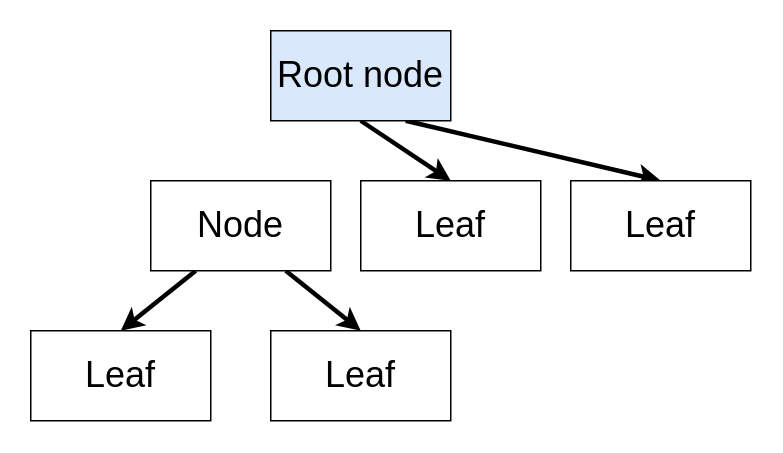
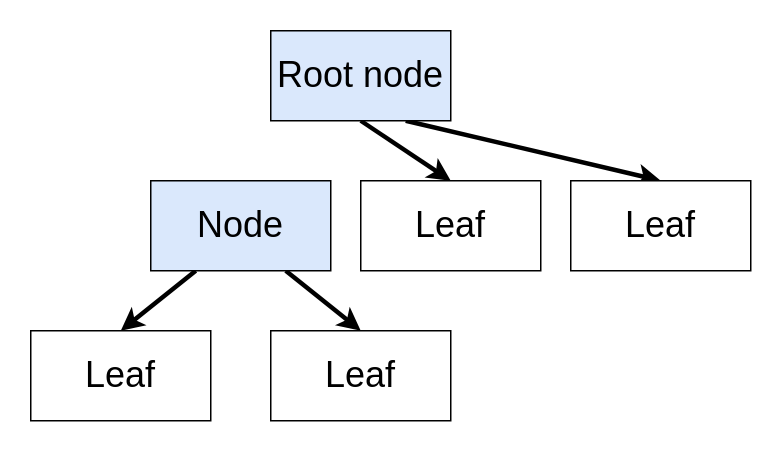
(241, 226) -> (241, 226)
